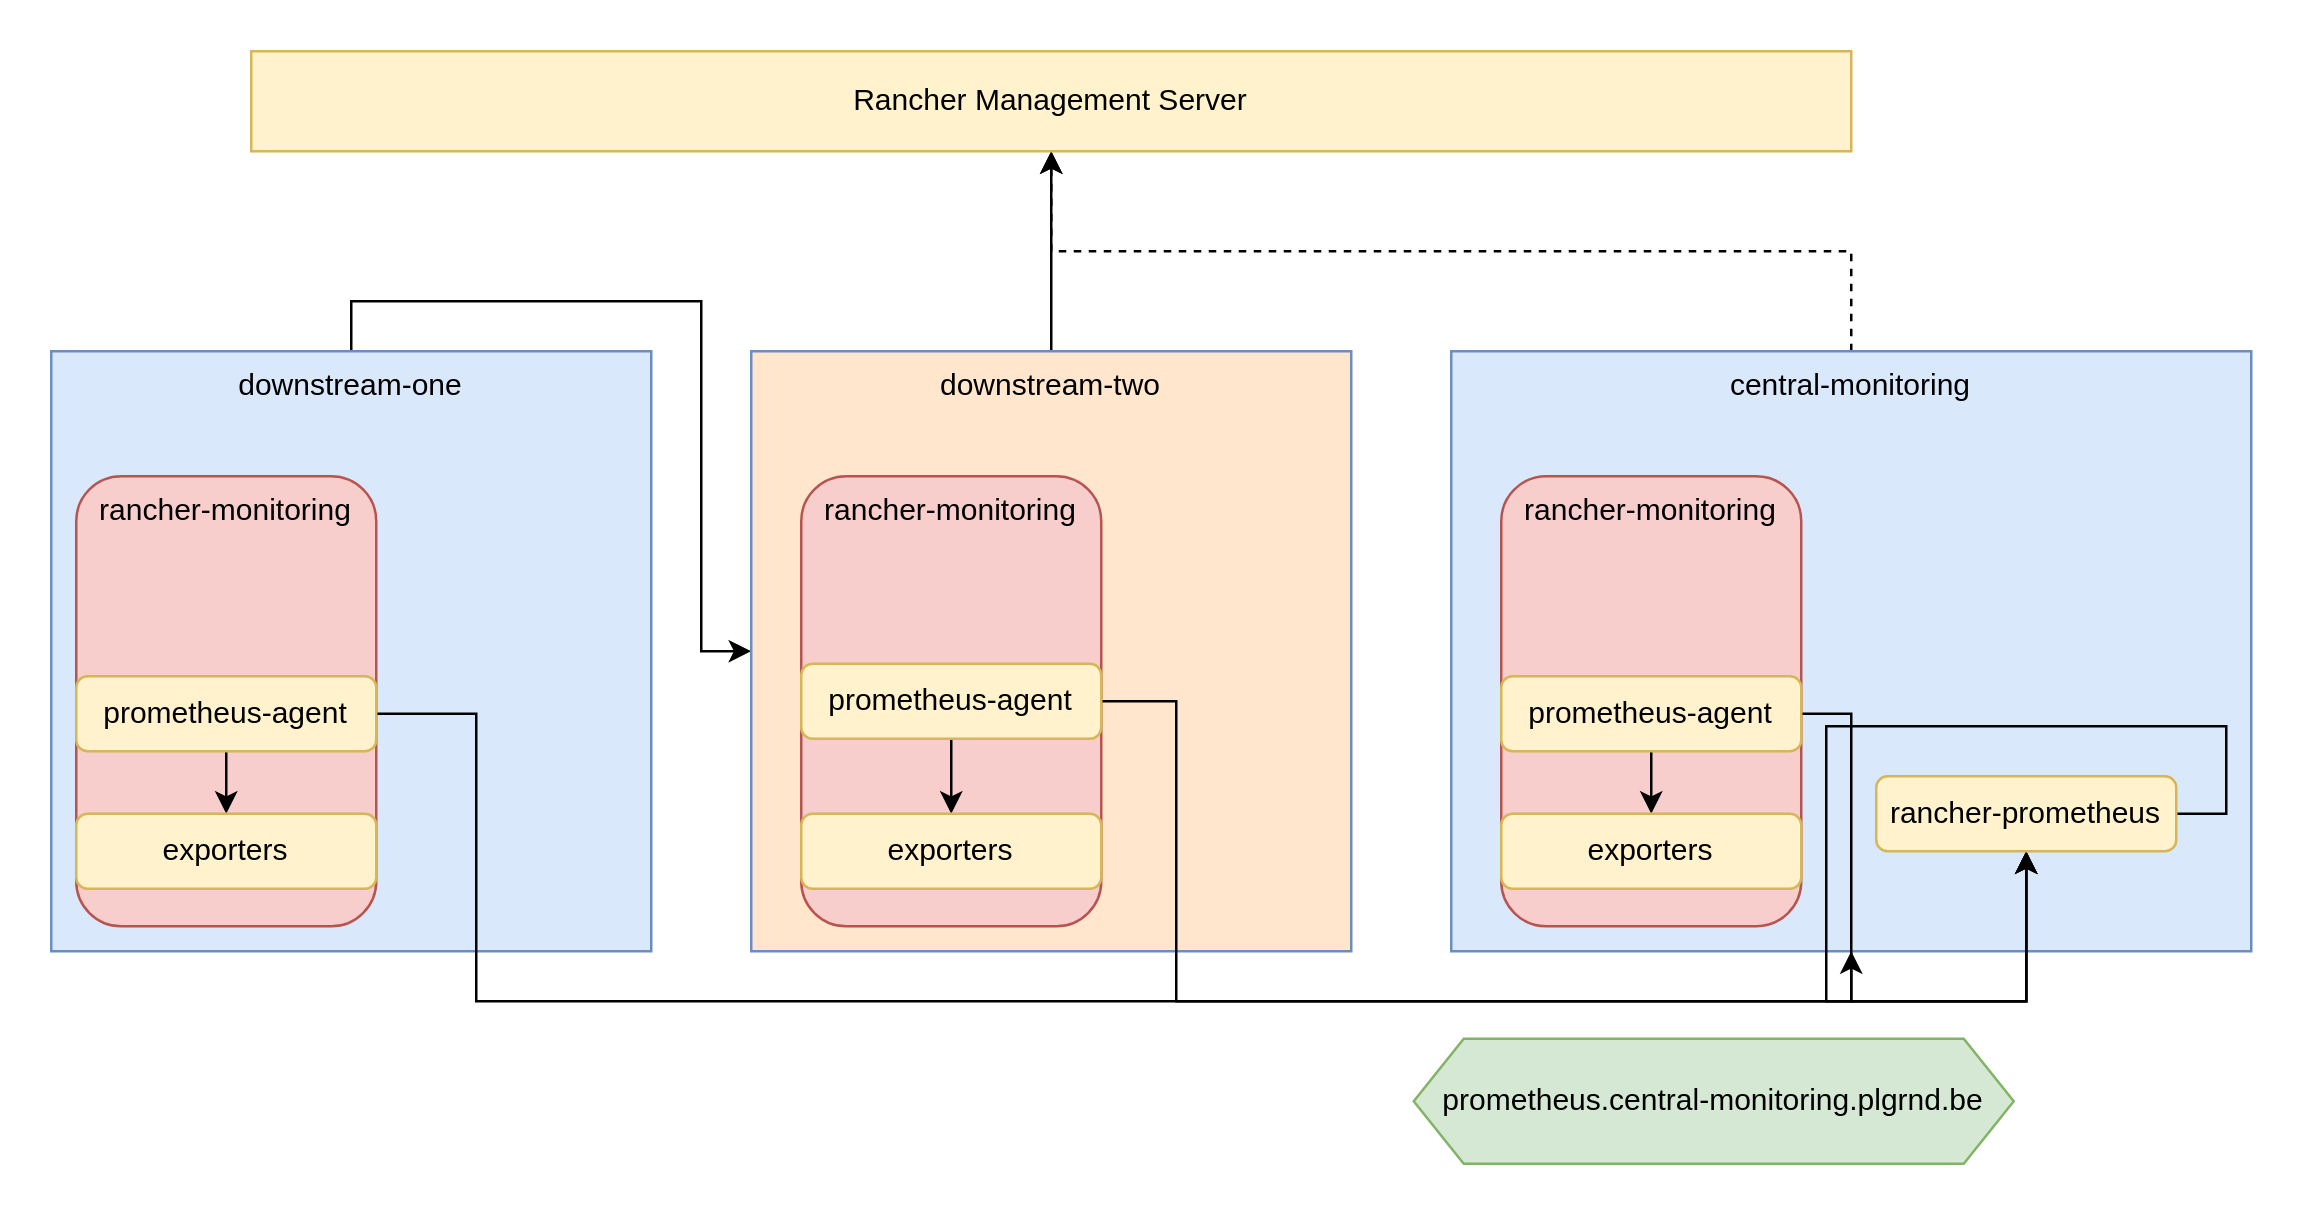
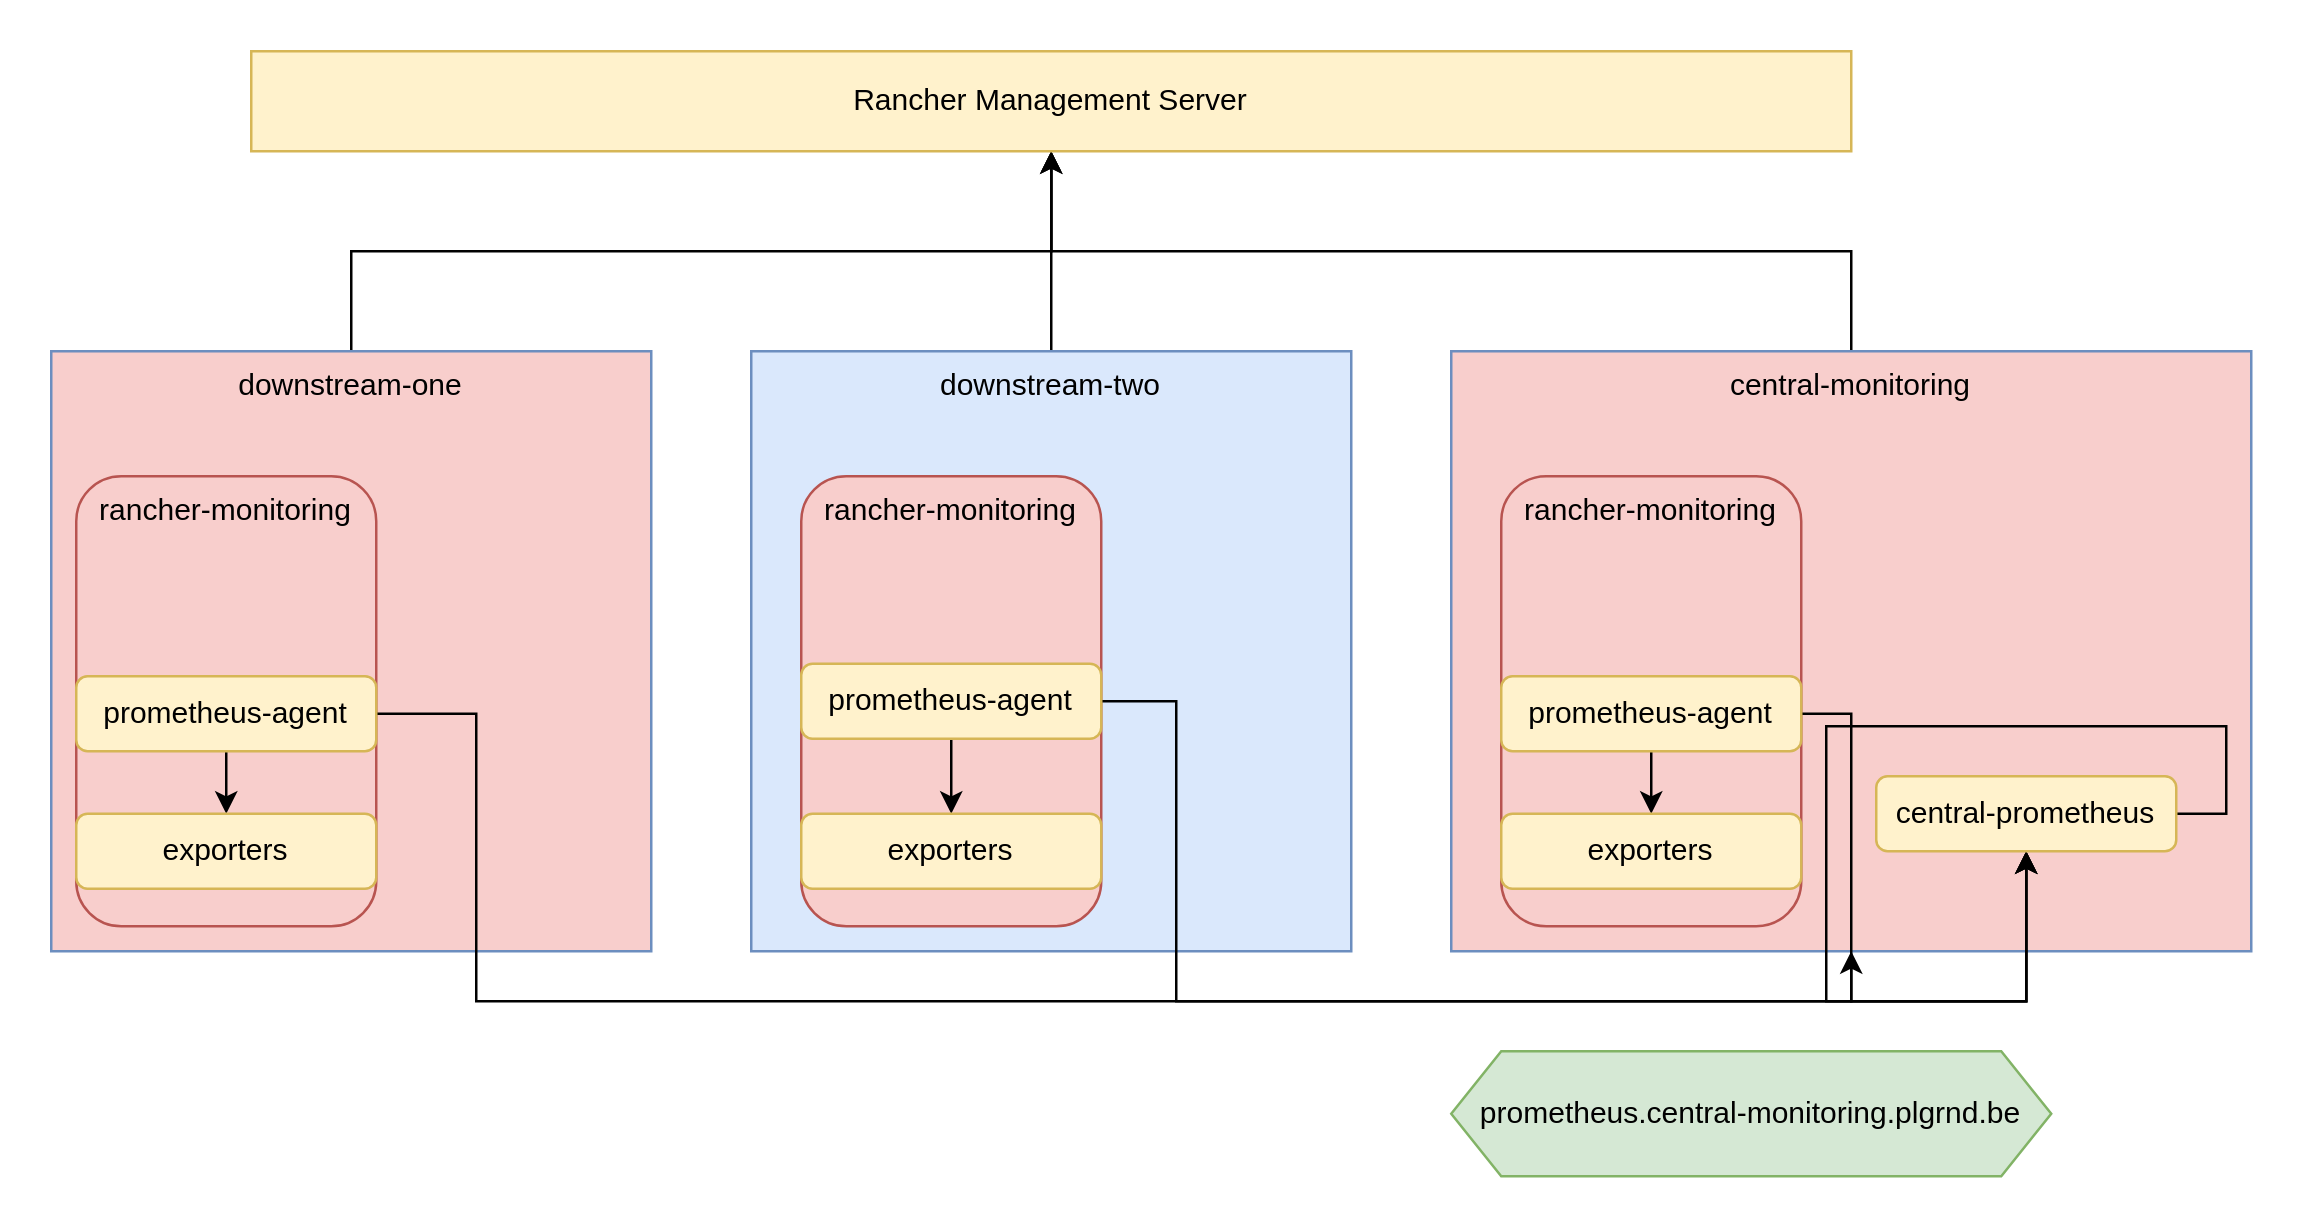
(1500, 251) -> (1500, 251)
(701, 316) -> (672, 251)
(1051, 351) -> (1051, 157)
(351, 387) -> (351, 387)
(1051, 387) -> (1051, 387)
(1851, 651) -> (1851, 651)
(2026, 814) -> (2026, 814)
(1714, 1101) -> (1751, 1114)
